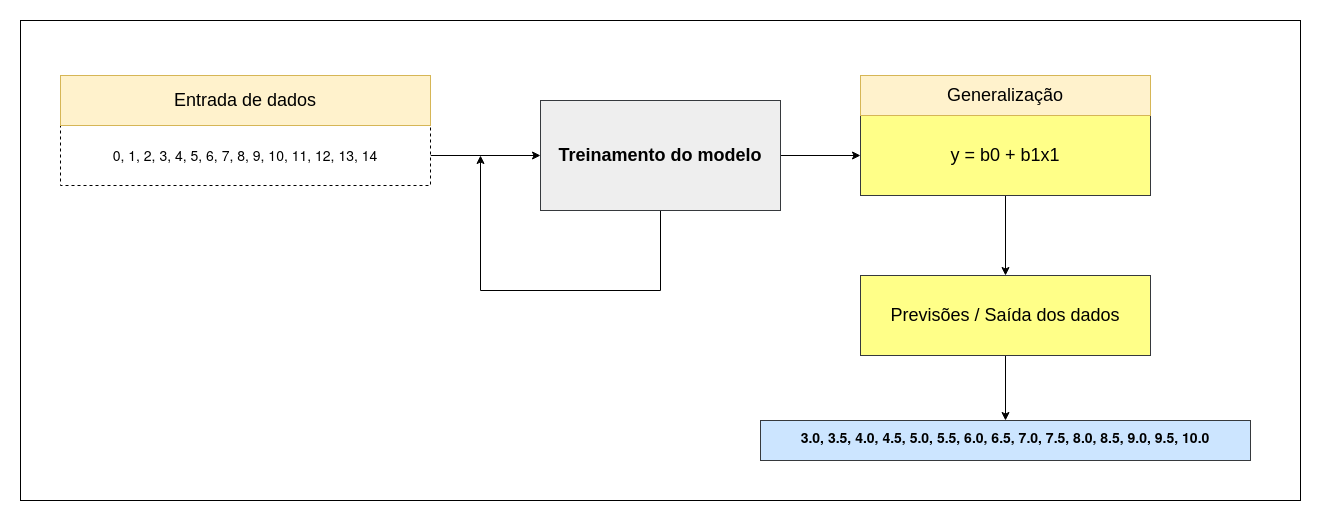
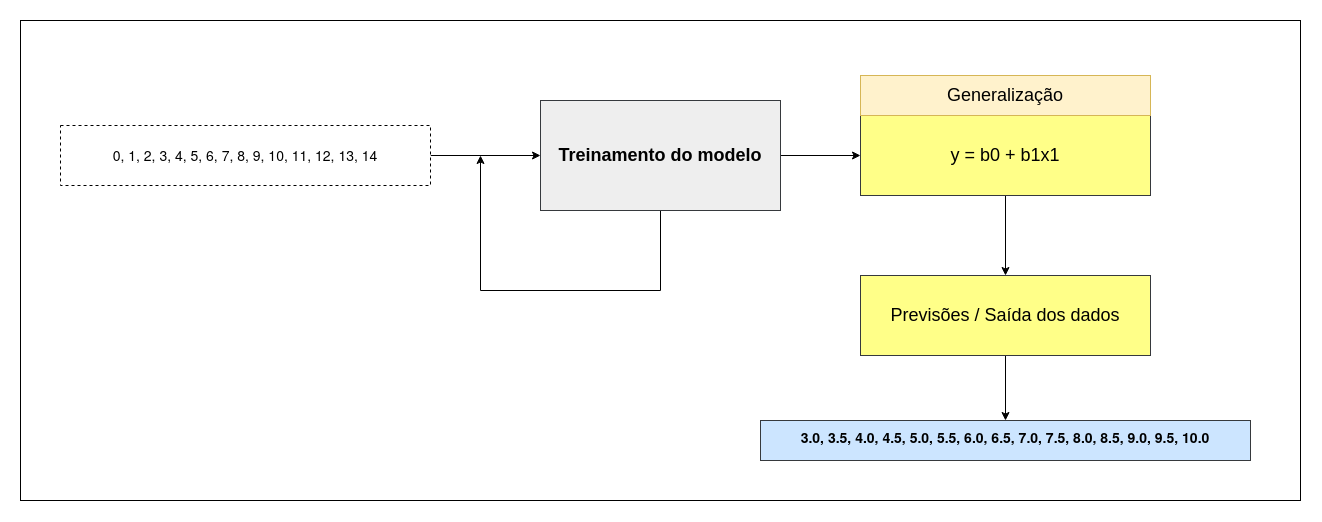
(246, 101) -> none
